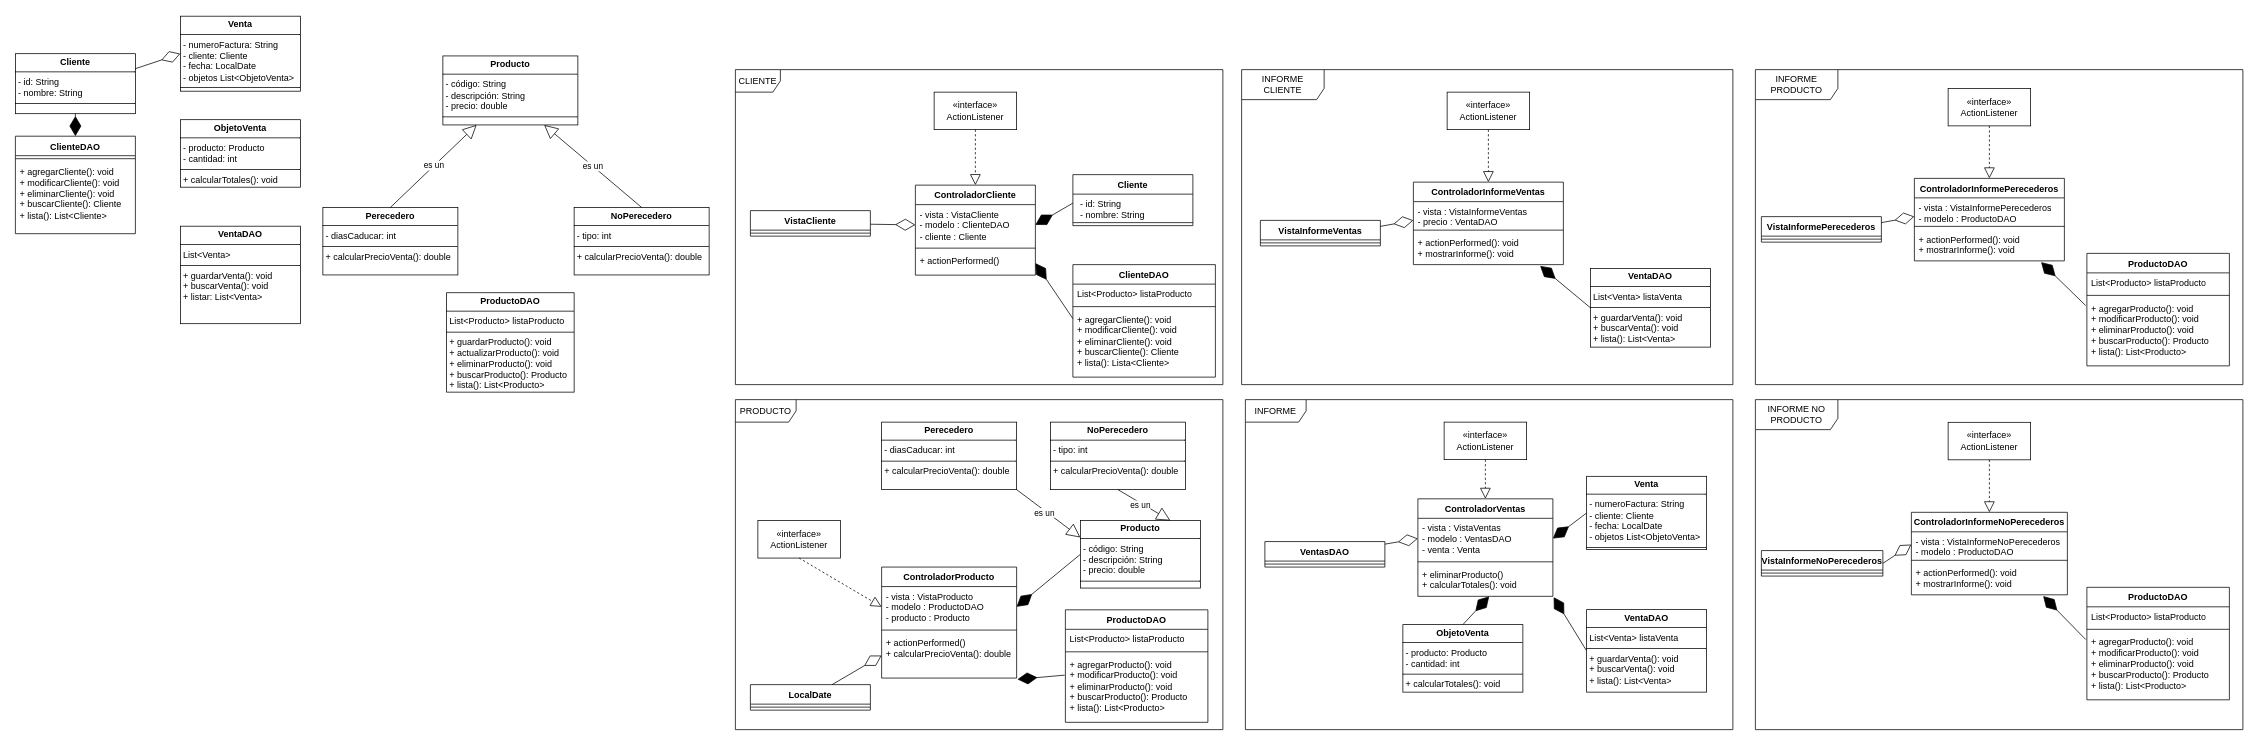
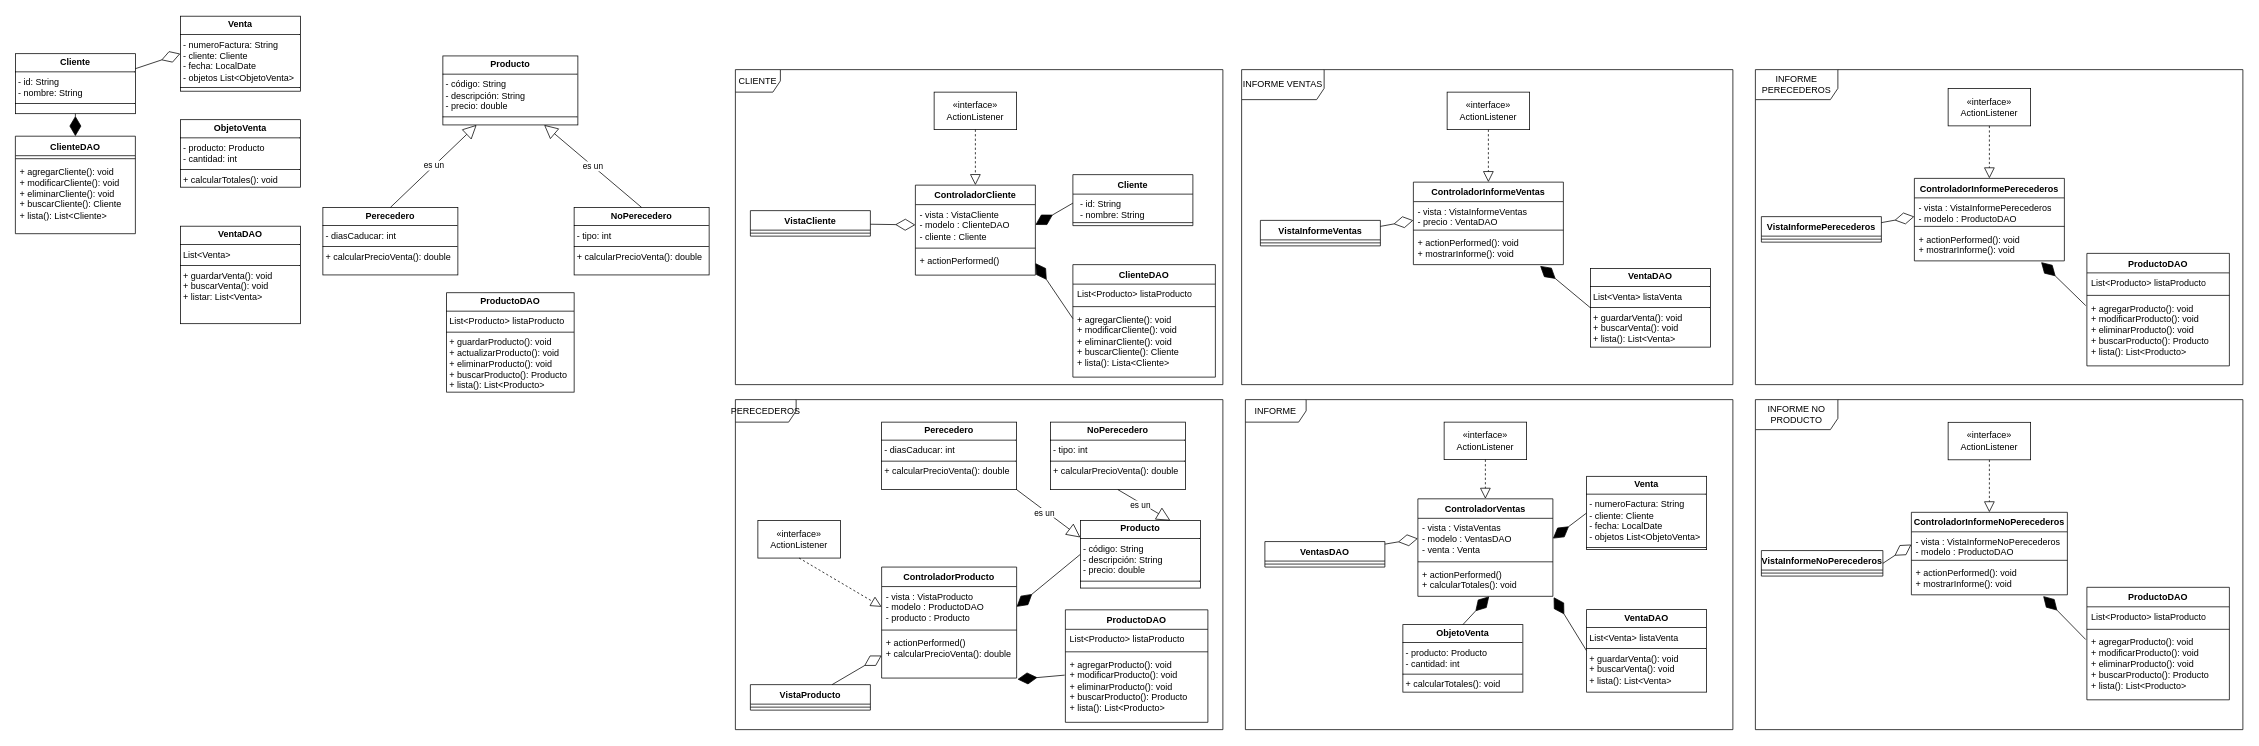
(1283, 84) -> (1283, 84)
(1797, 84) -> (1797, 84)
(766, 411) -> (766, 411)
(1477, 580) -> (1477, 580)
(810, 695) -> (810, 695)
